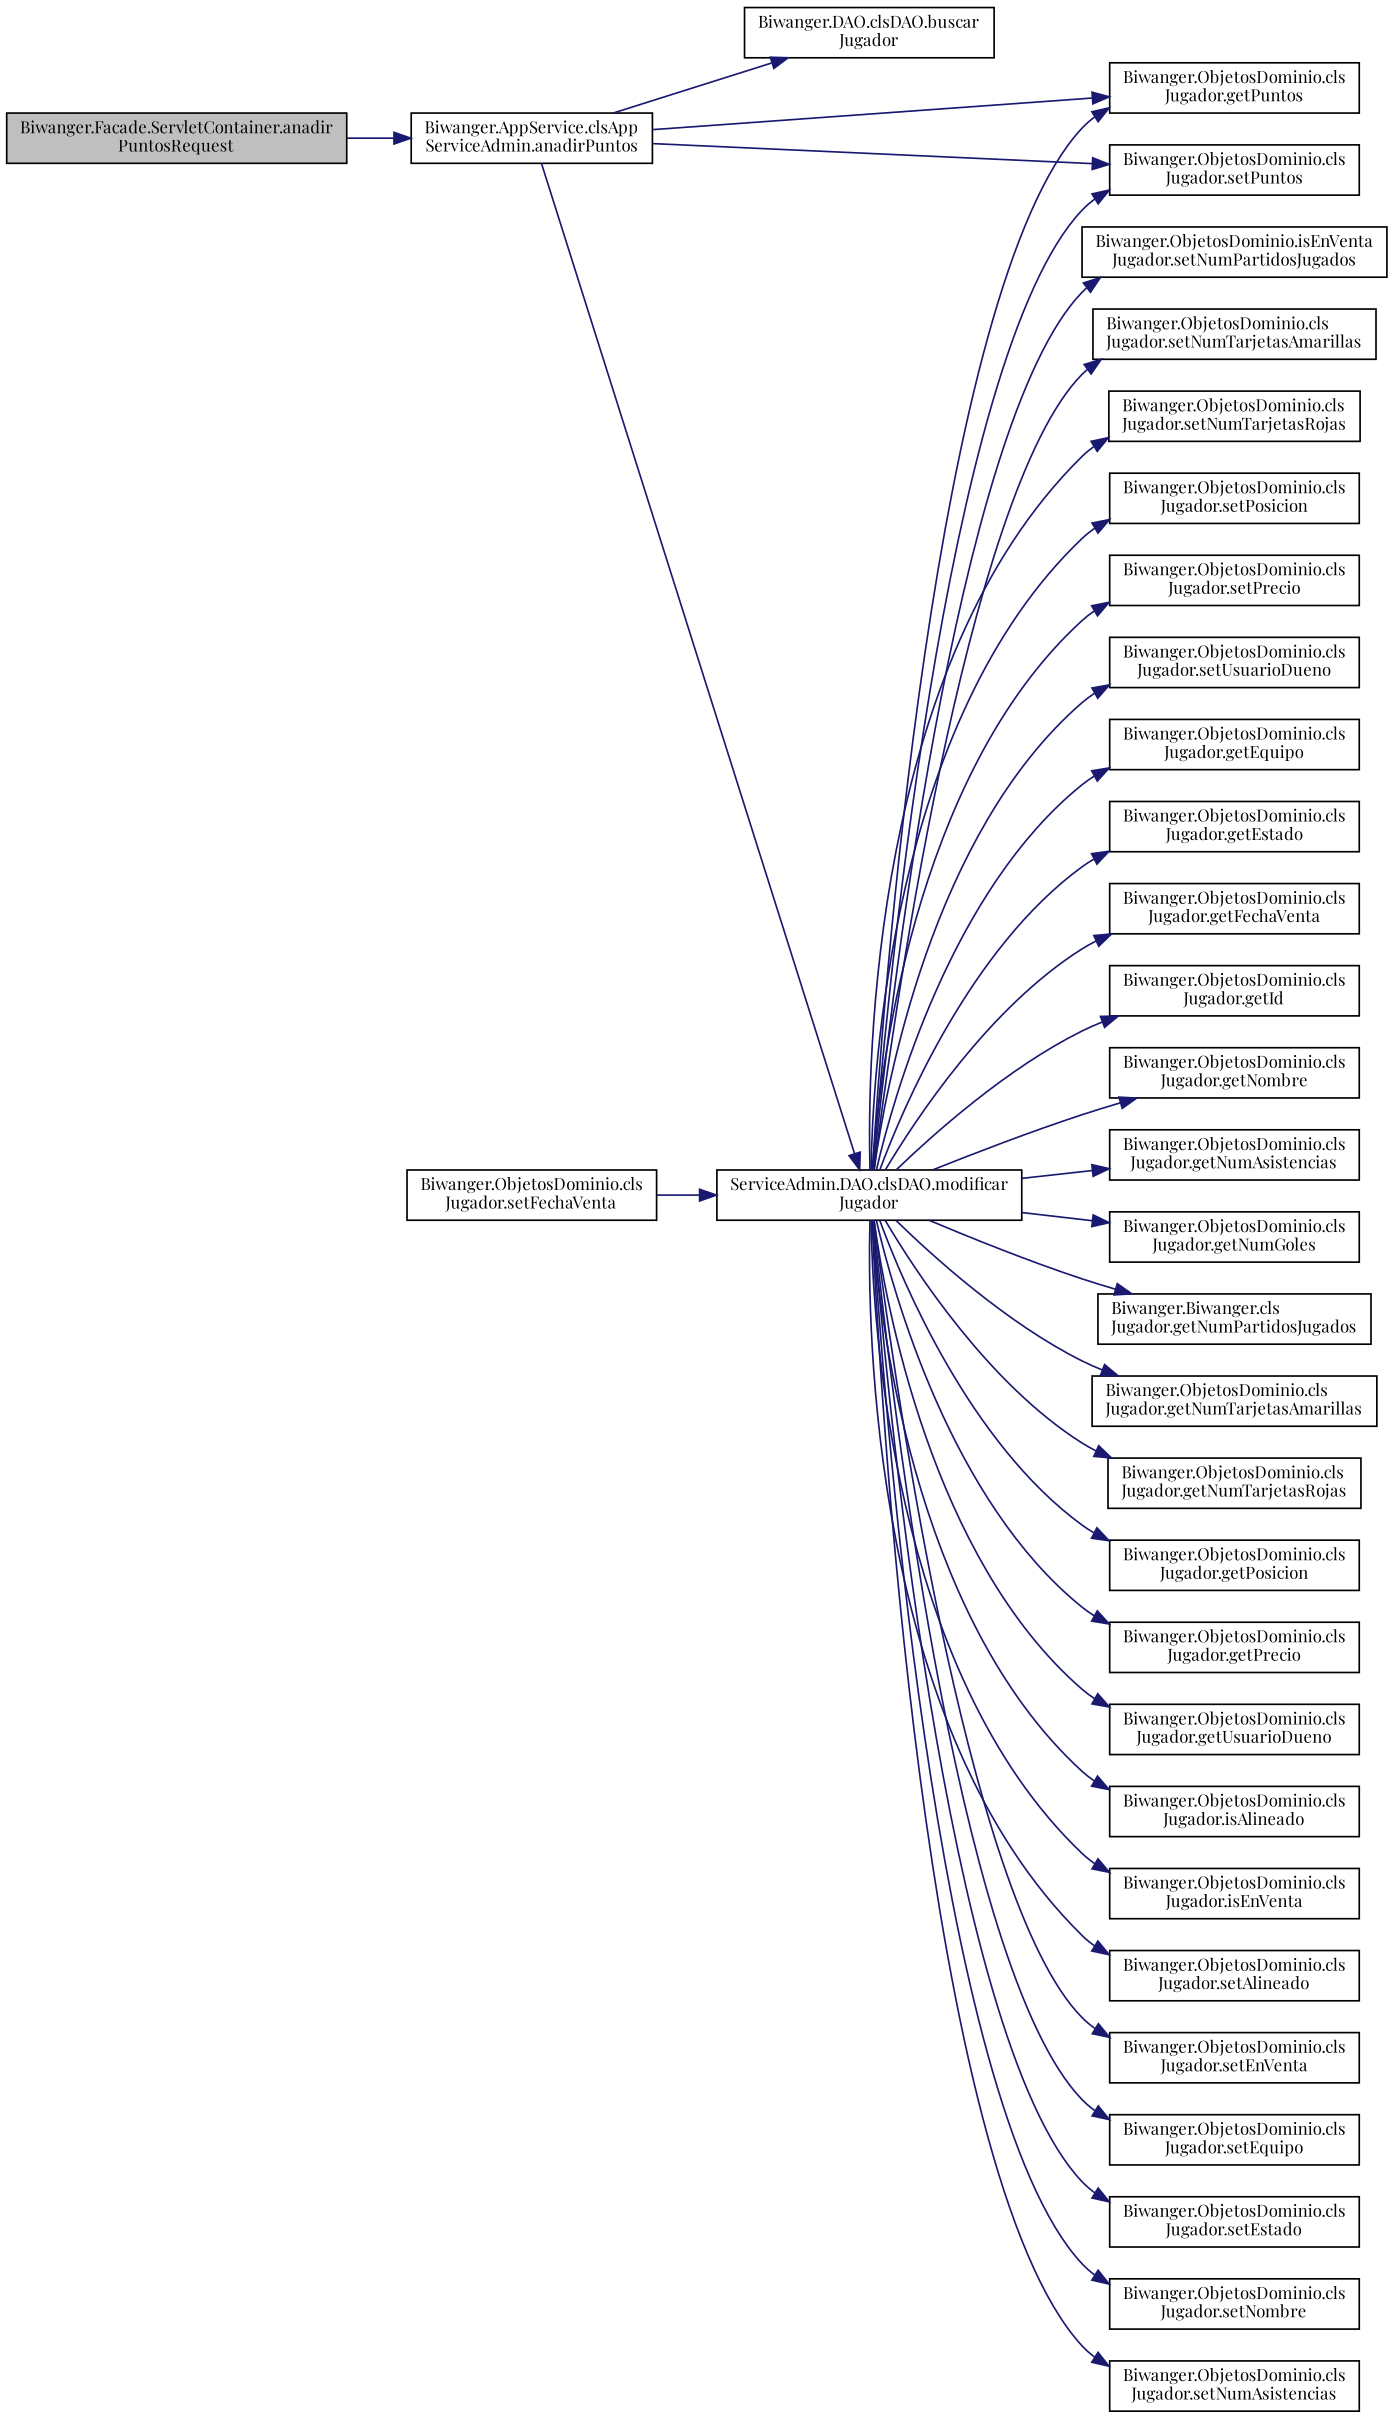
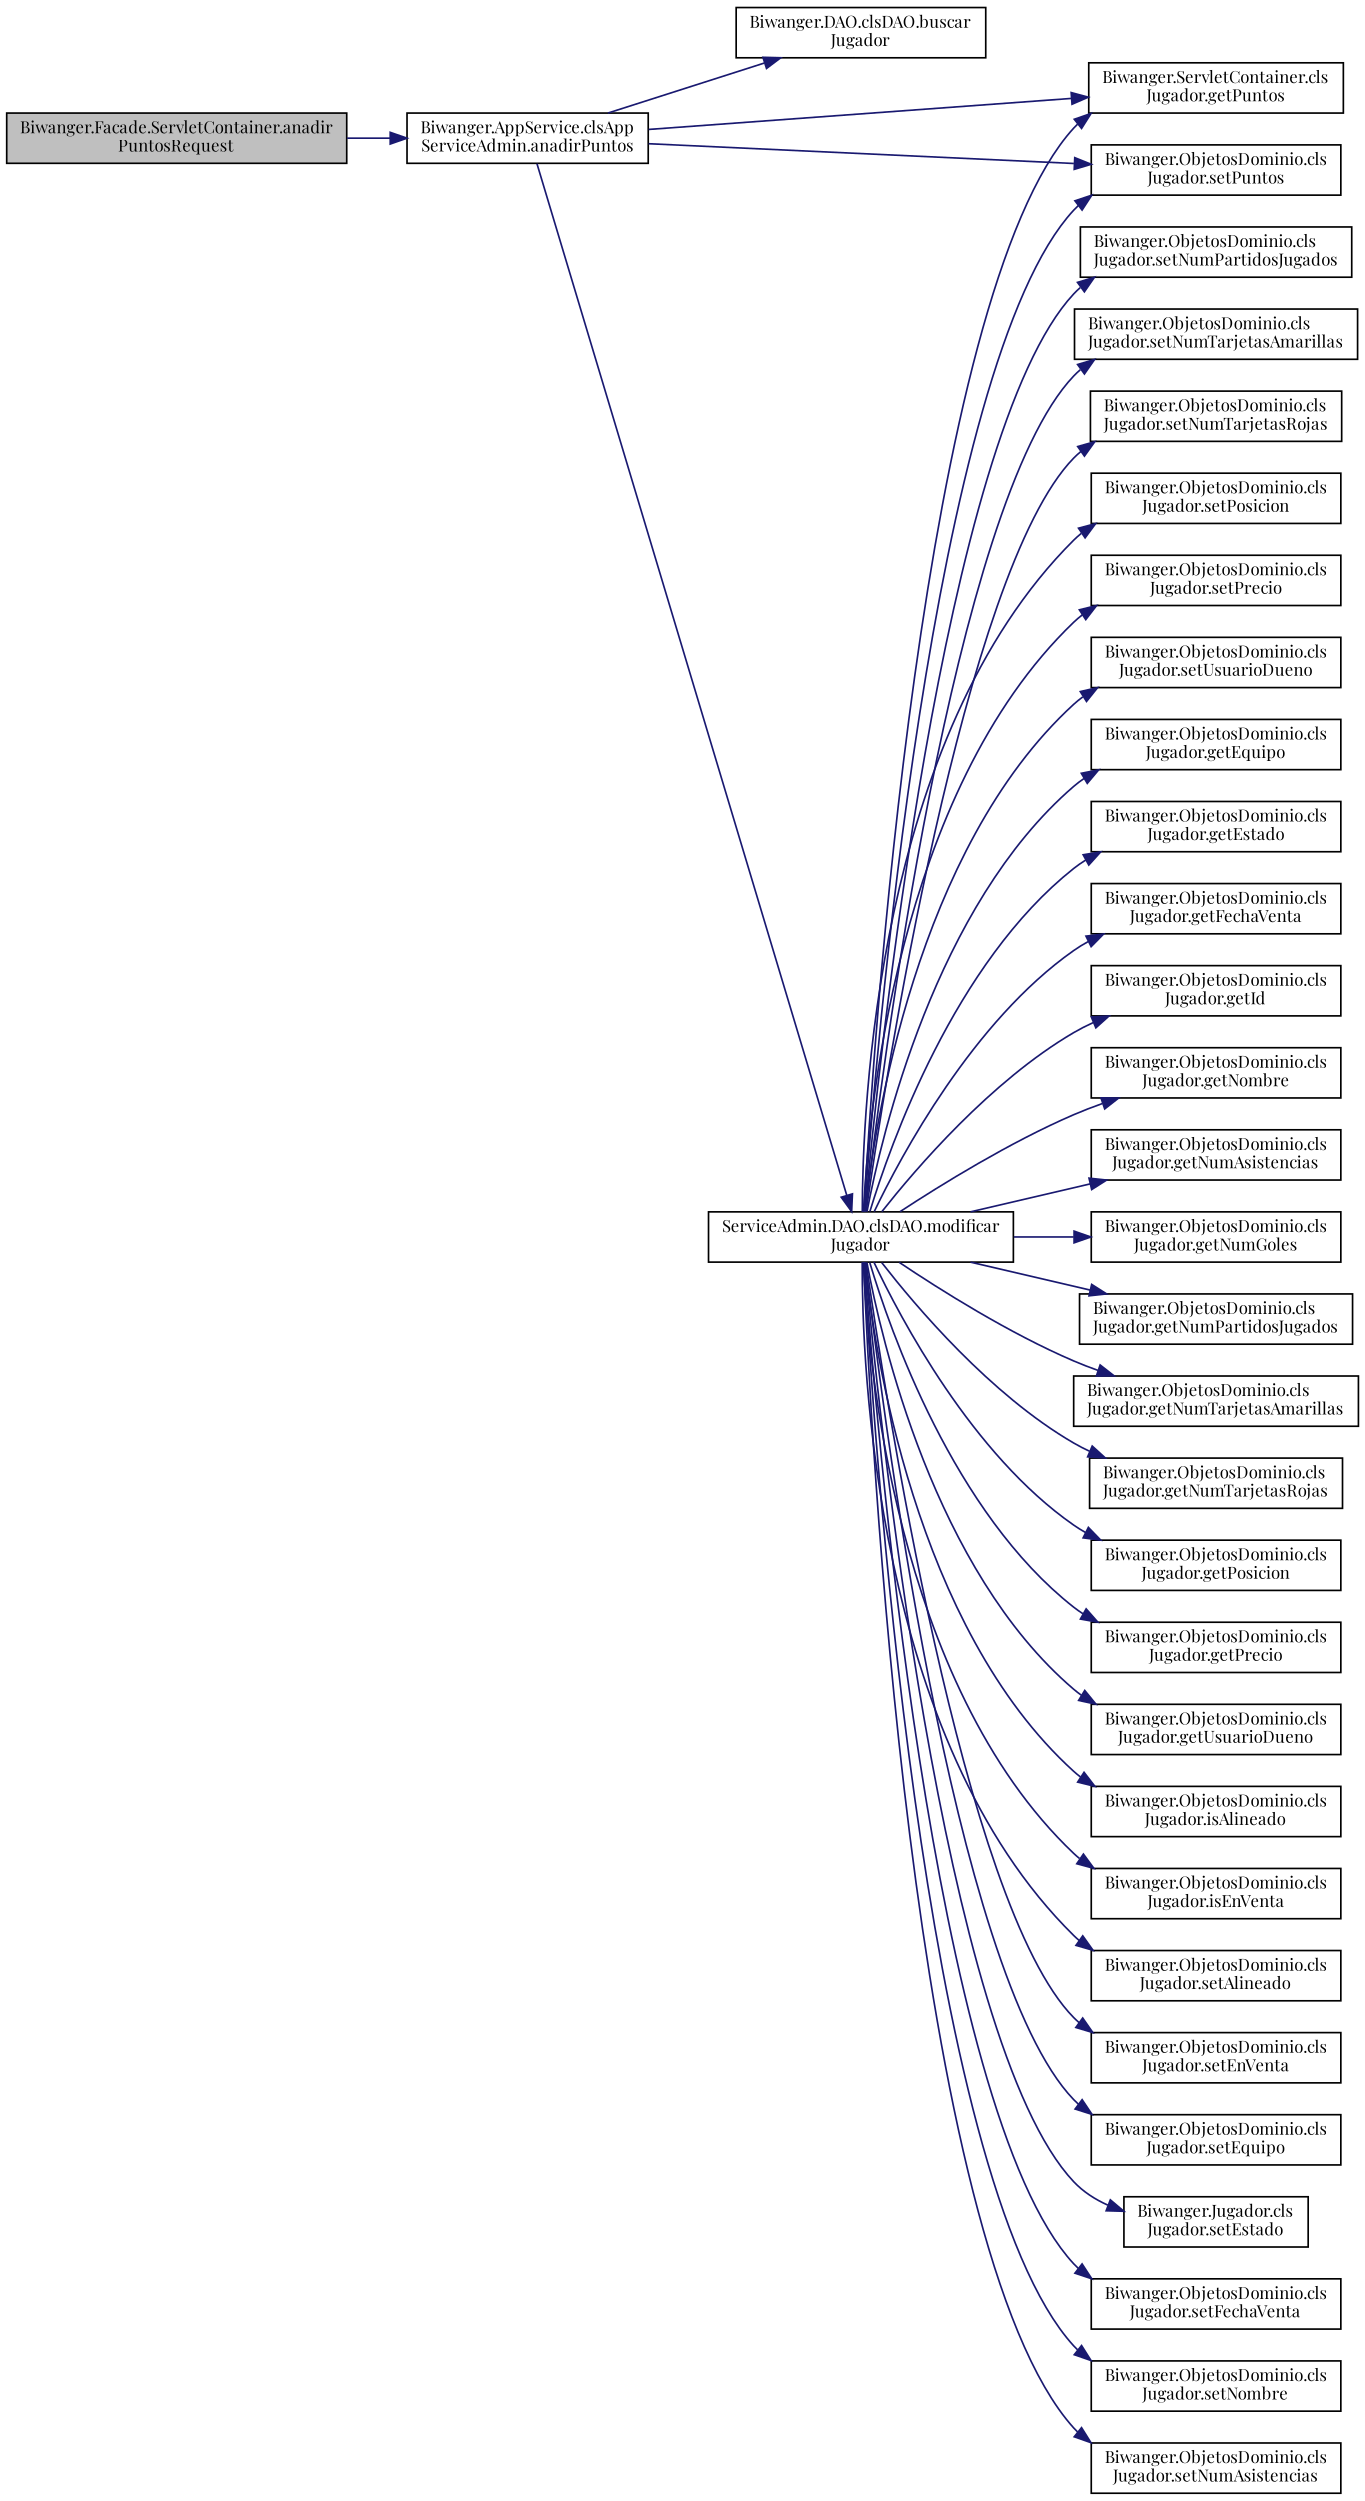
(1234, 88) -> (1216, 88)
(1234, 252) -> (1216, 252)
(678, 1195) -> (923, 1778)
(1234, 1319) -> (1216, 1319)
(1234, 2222) -> (1216, 2222)
